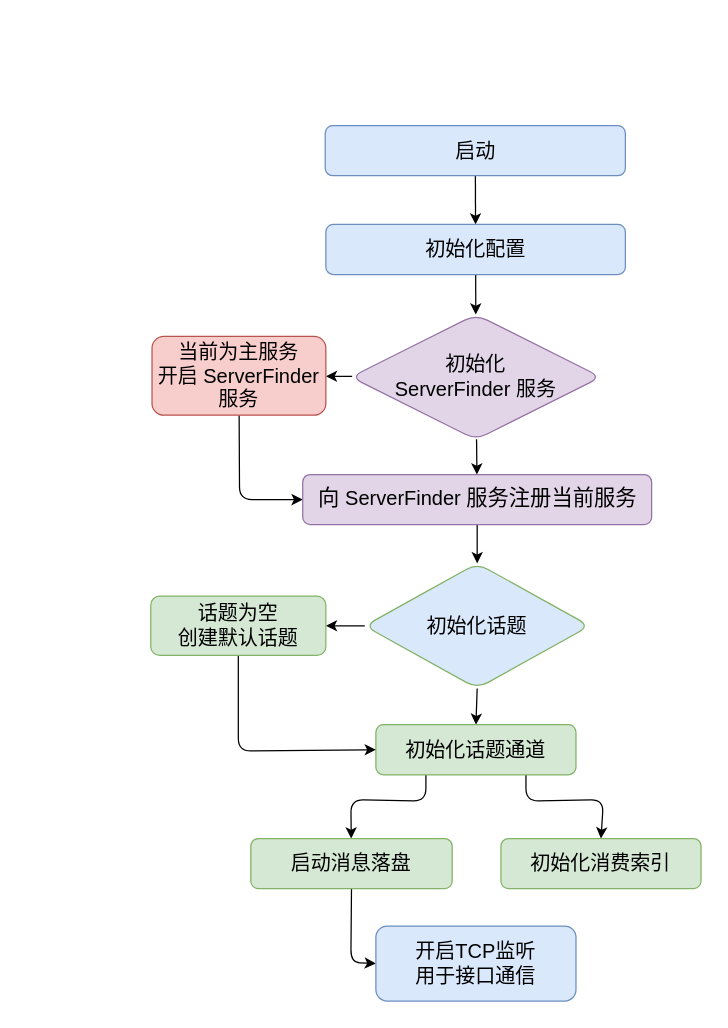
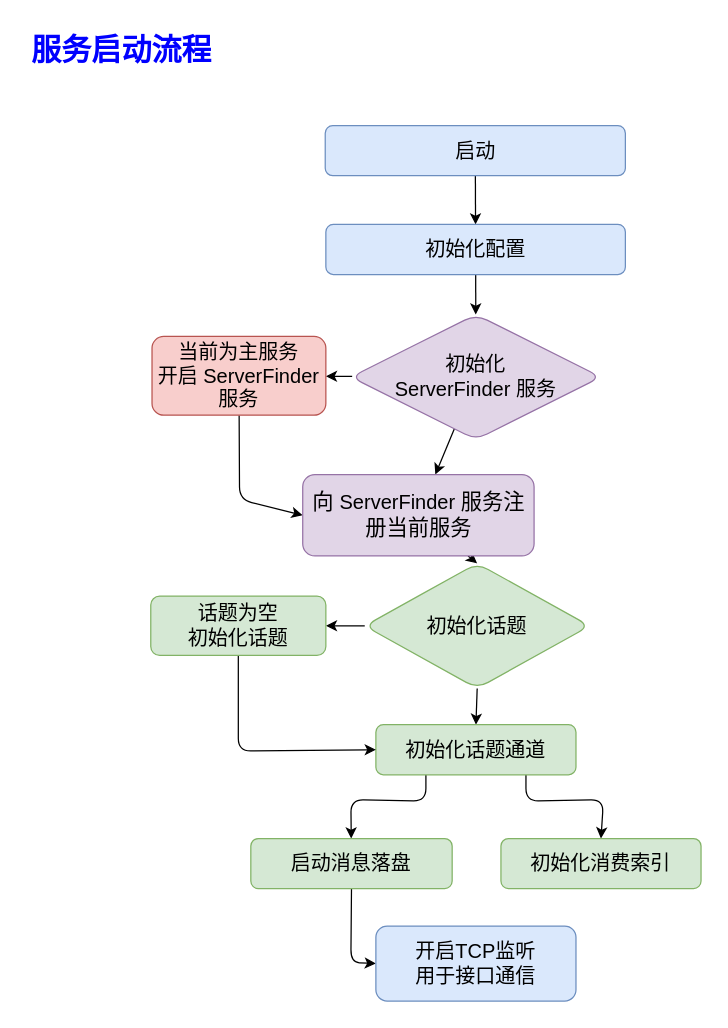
none -> (144, 51)
(477, 499) -> (418, 515)
(238, 626) -> (238, 626)
(477, 626) -> (477, 626)
